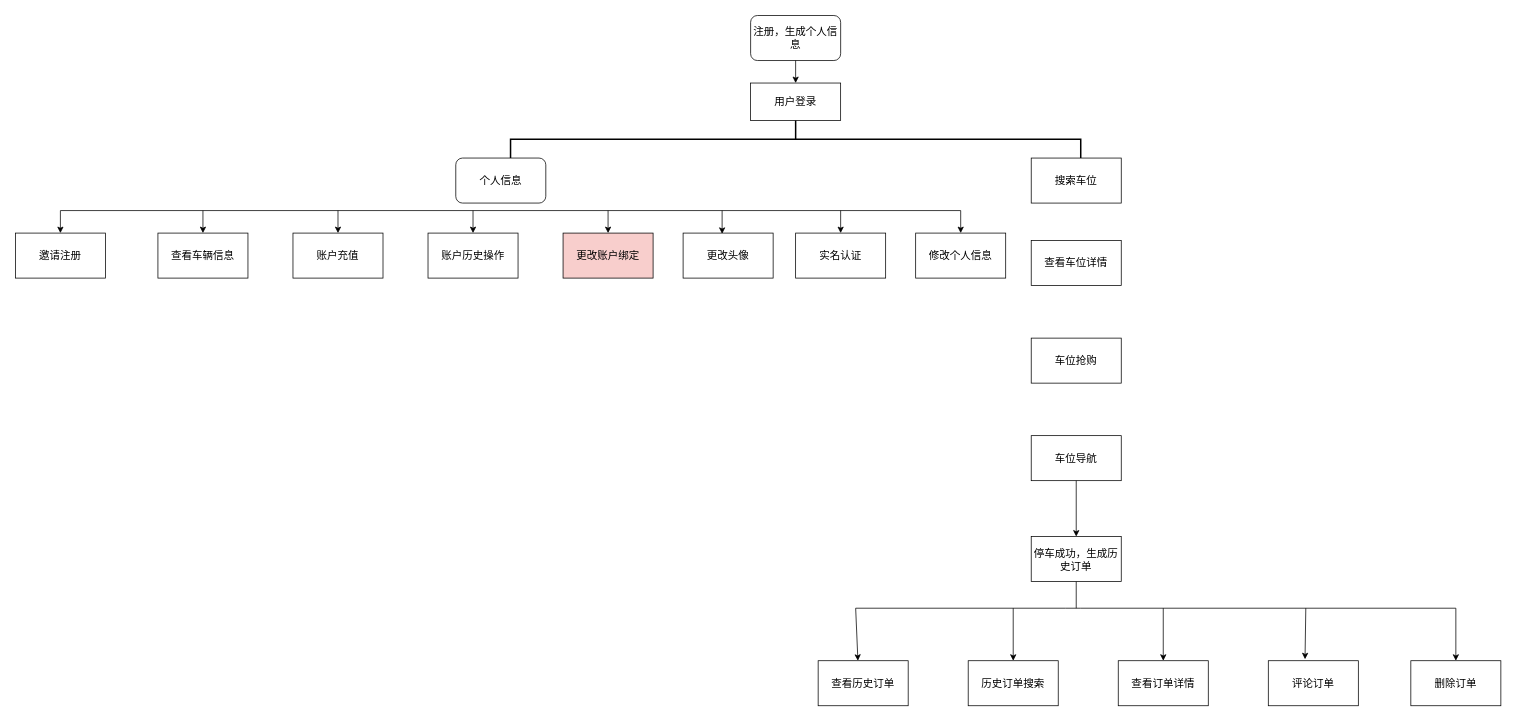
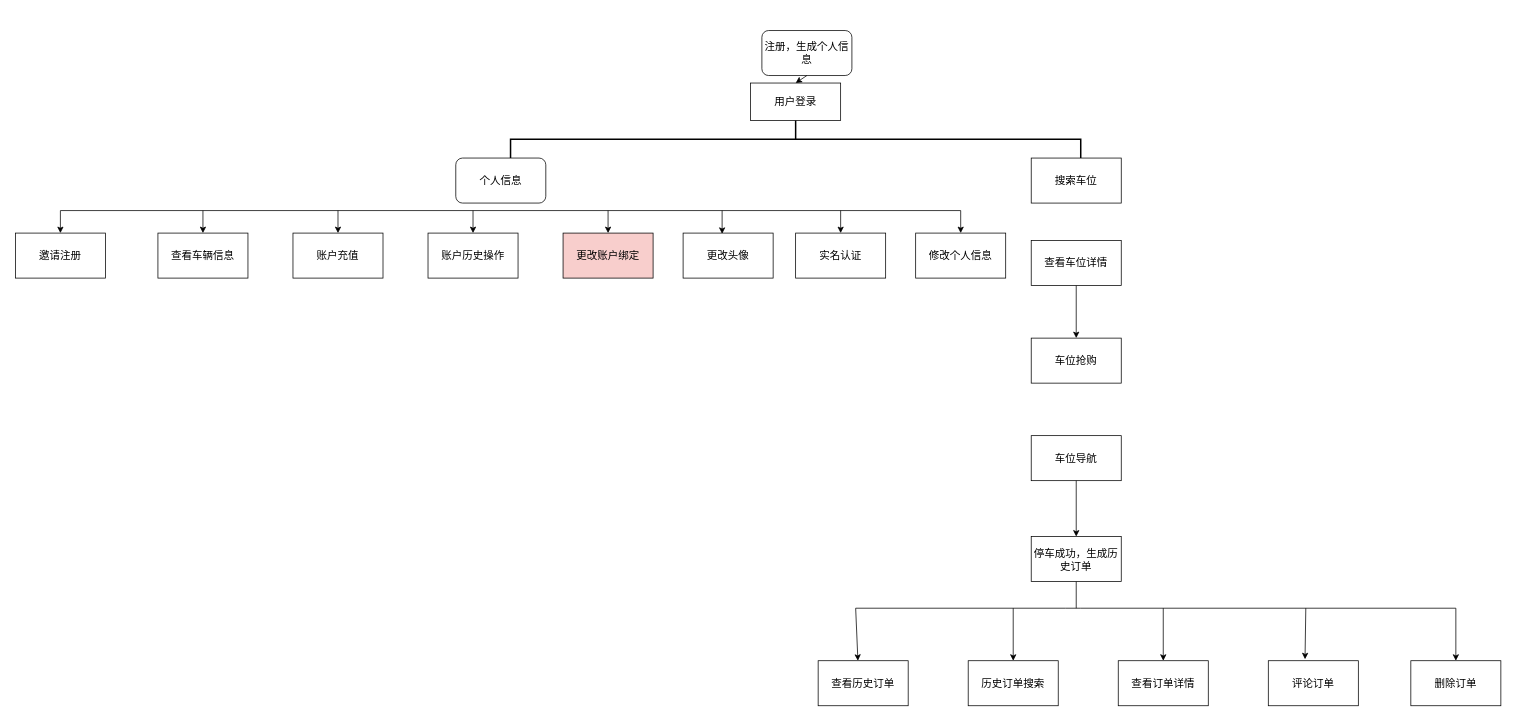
(795, 38) -> (807, 53)
none -> (1076, 309)
